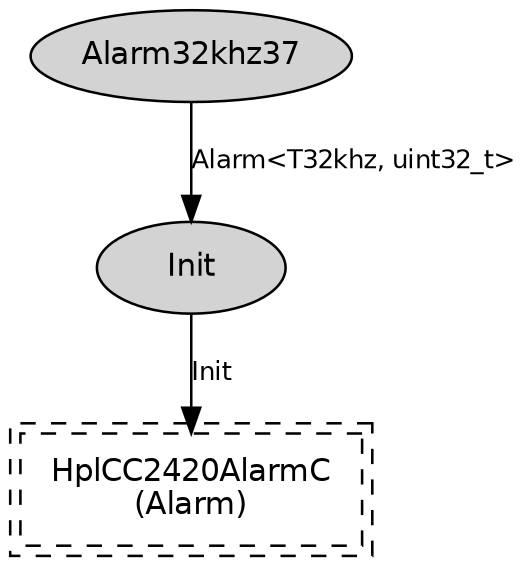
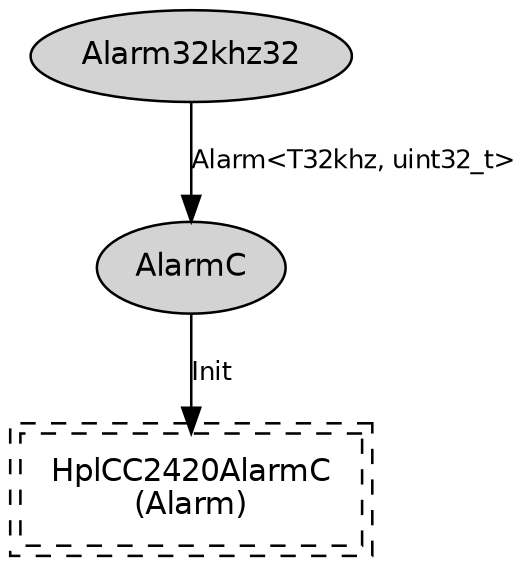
(191, 56) -> (191, 56)
(191, 268) -> (191, 268)
